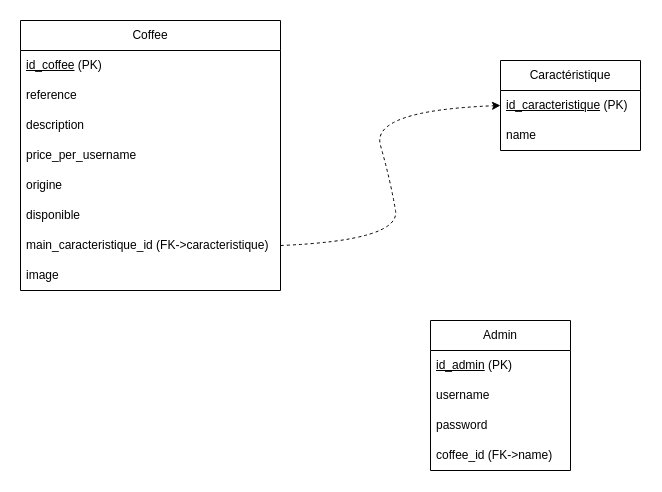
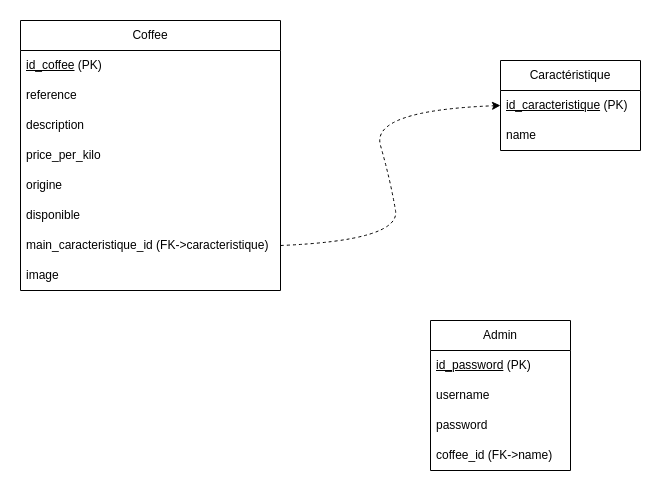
(85, 156) -> (69, 156)
(476, 366) -> (487, 366)
